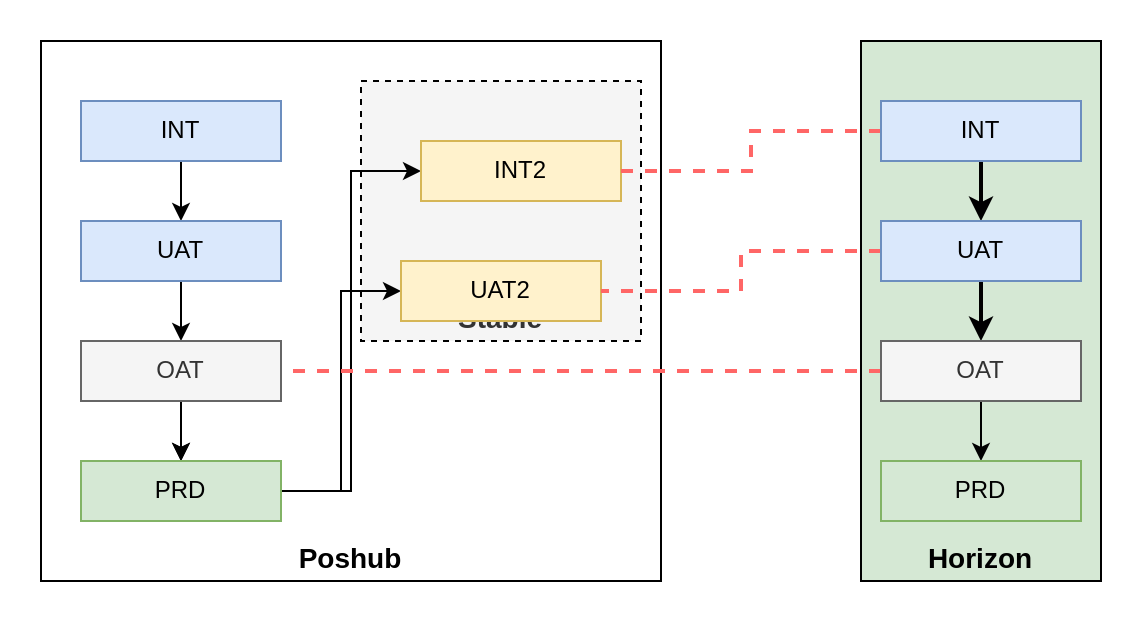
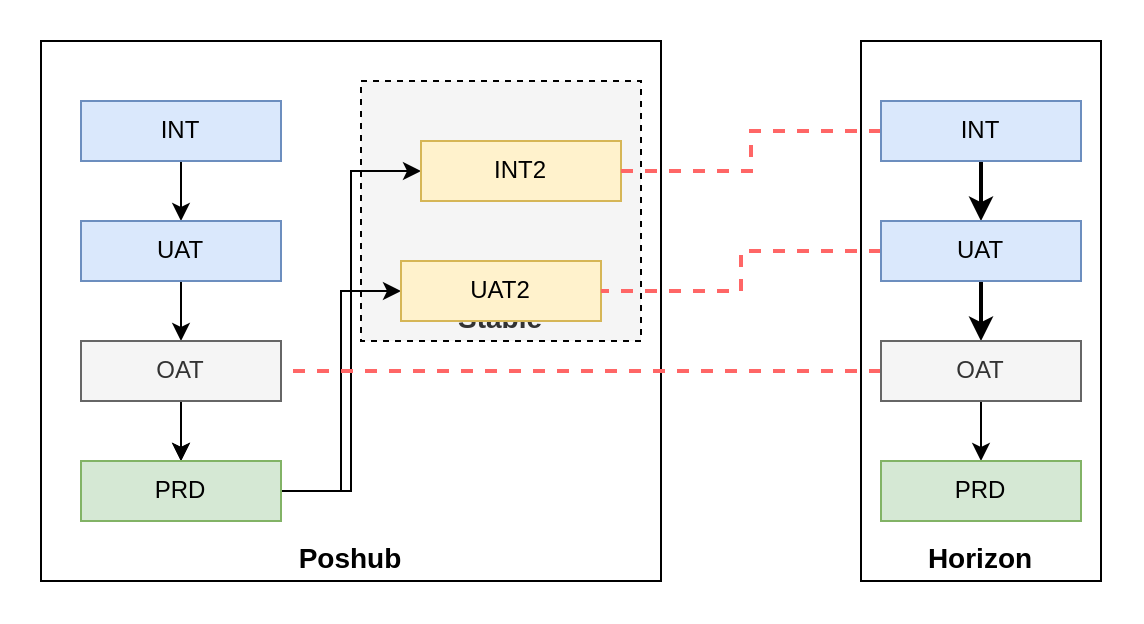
(981, 311) -> (981, 311)
